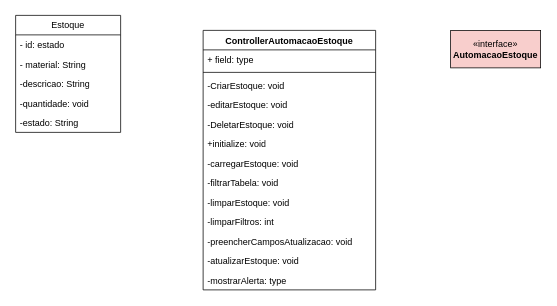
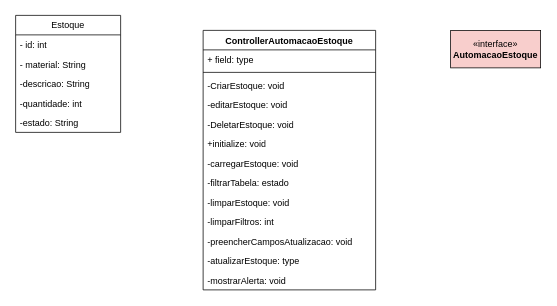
(45, 46) -> (37, 46)
(58, 104) -> (56, 104)
(251, 184) -> (257, 184)
(259, 262) -> (261, 262)
(254, 281) -> (253, 281)
